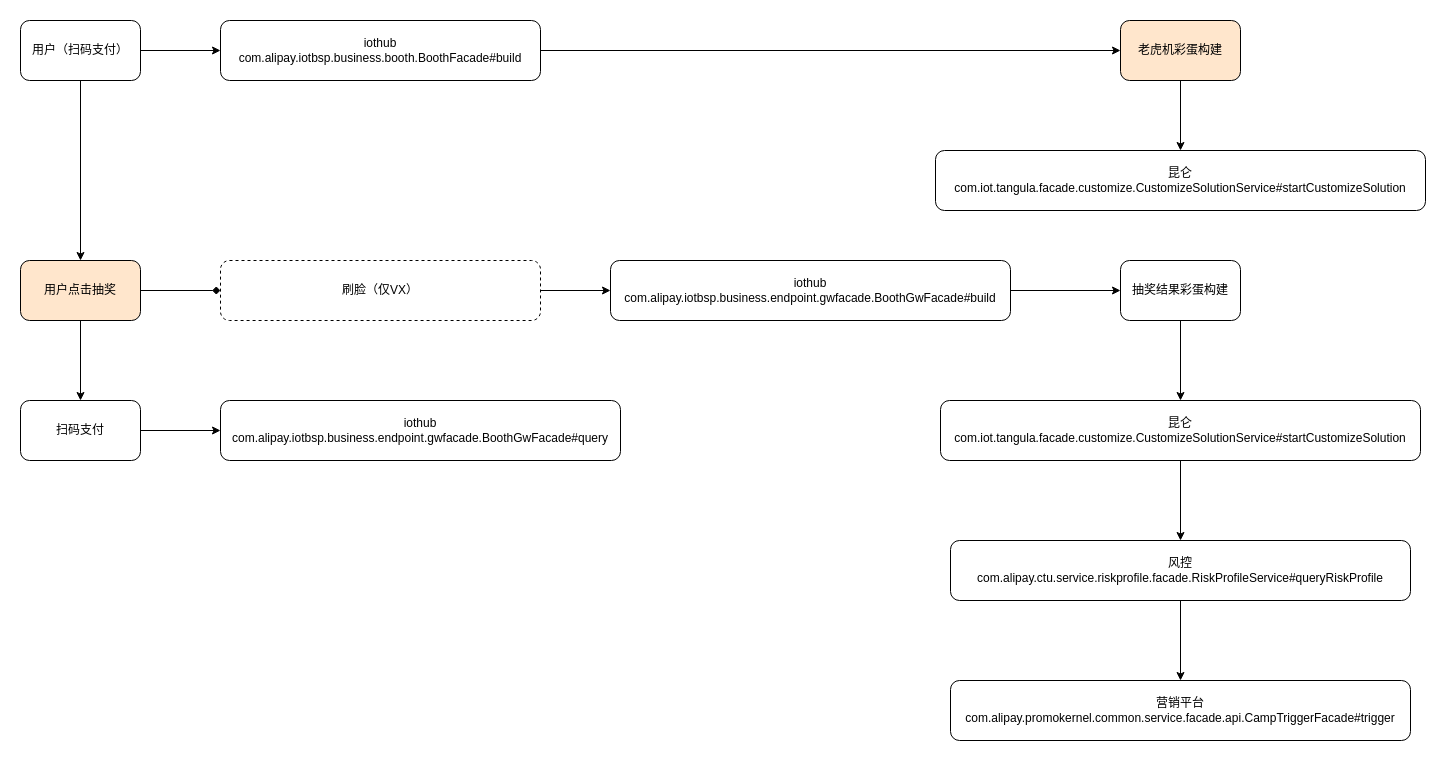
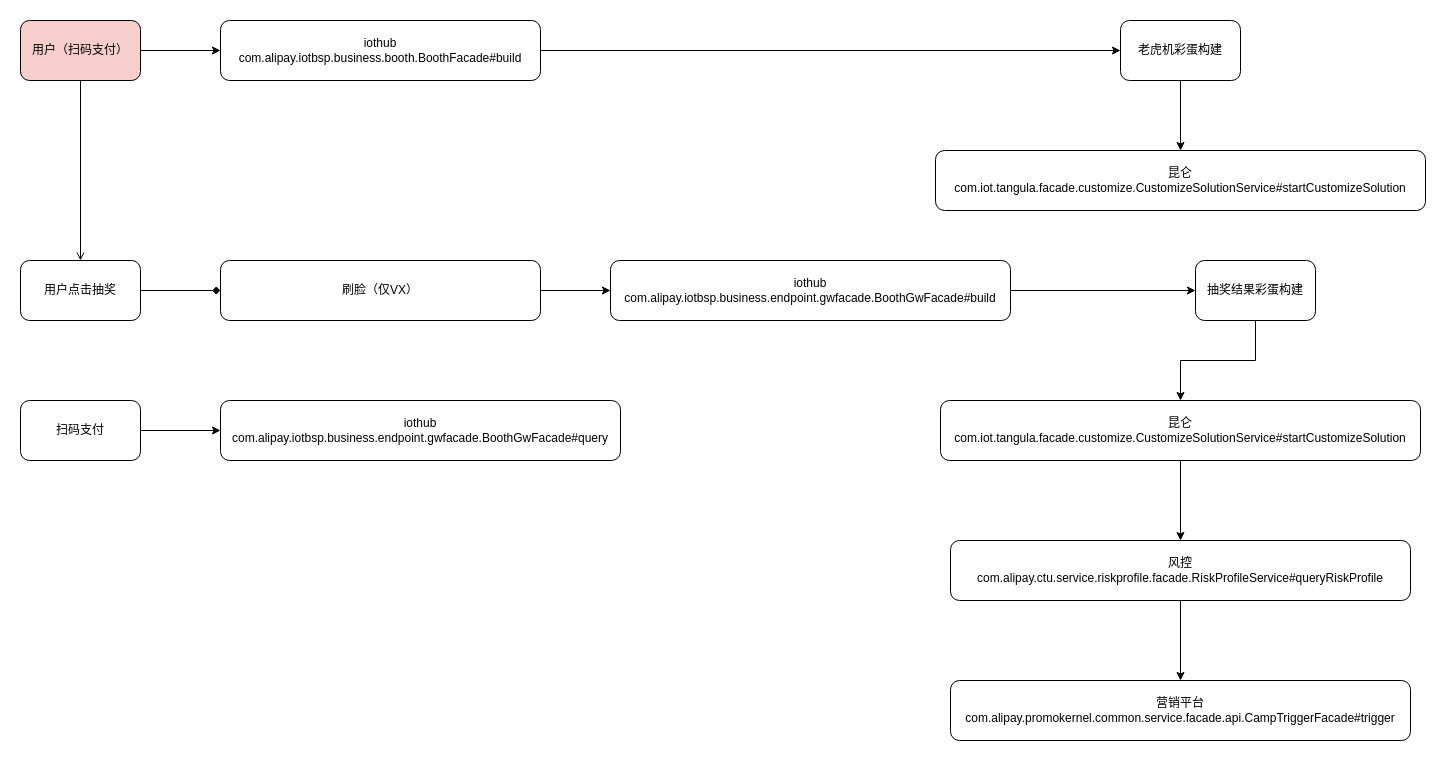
(81, 51) -> (81, 51)
(1181, 51) -> (1181, 51)
(81, 252) -> (81, 254)
(81, 291) -> (81, 291)
(381, 291) -> (381, 291)
(1181, 291) -> (1256, 291)
(81, 357) -> none
